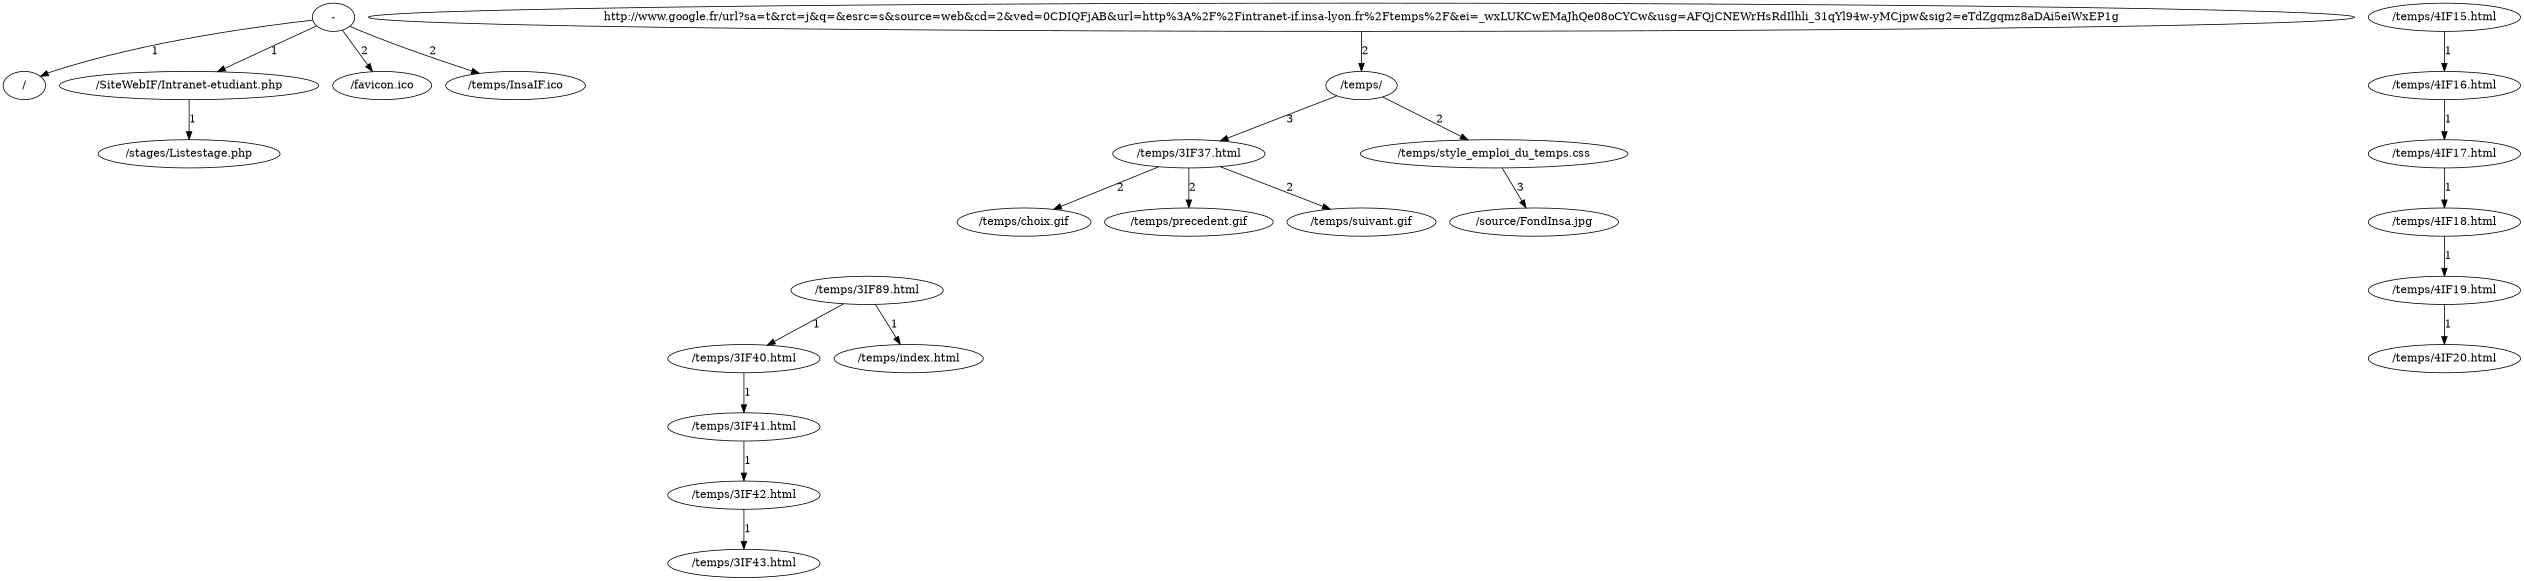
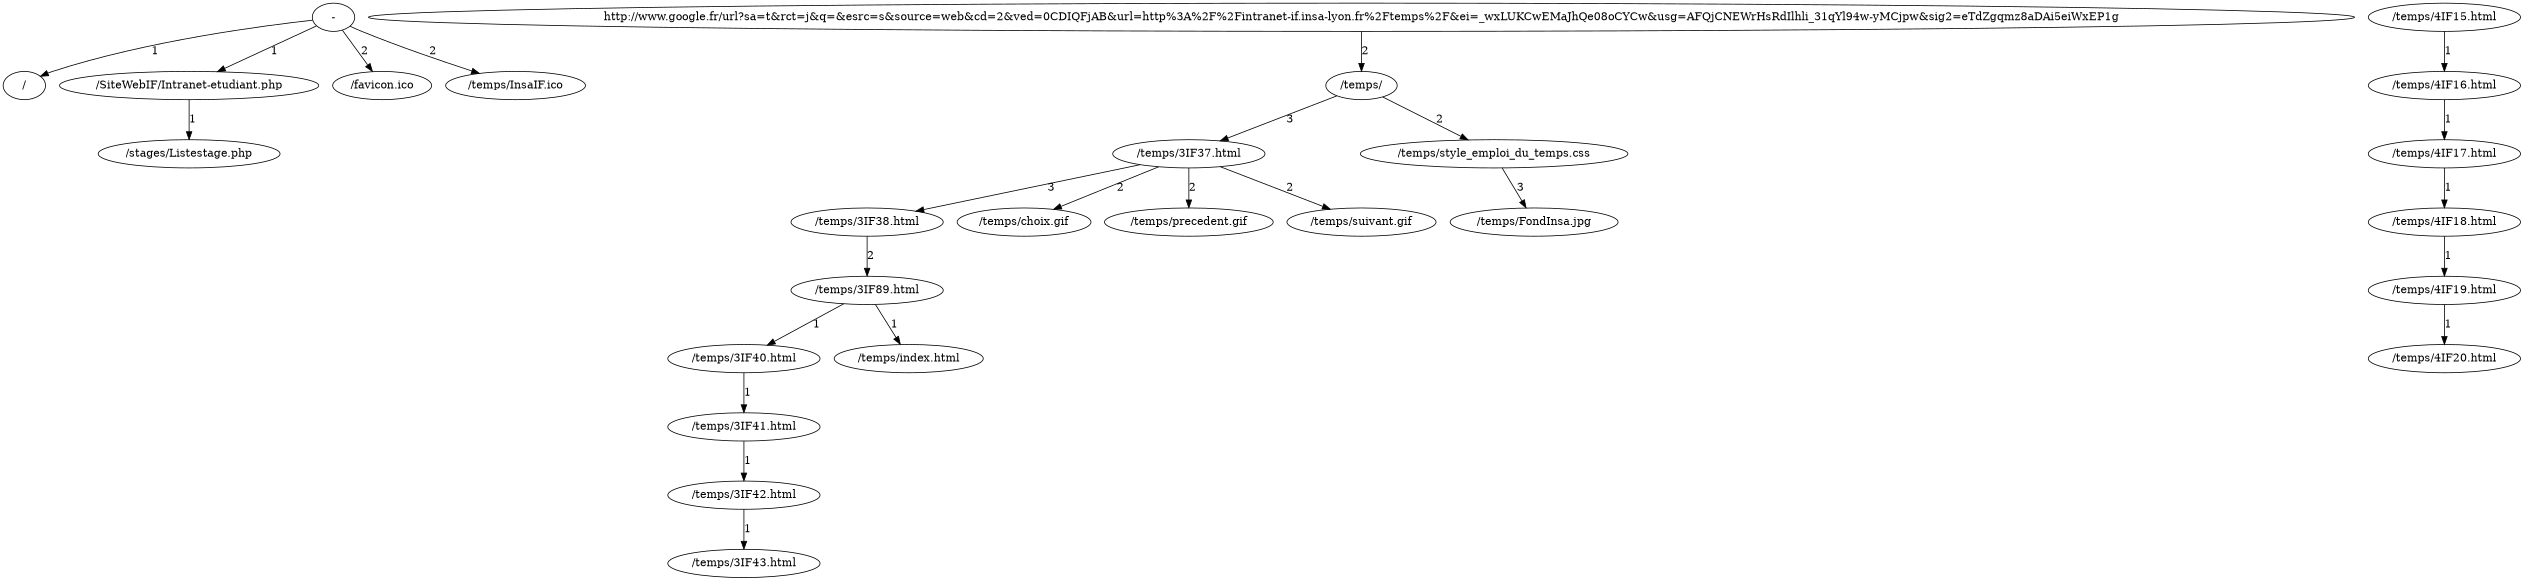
none -> (867, 222)
(1534, 222) -> (1534, 222)
